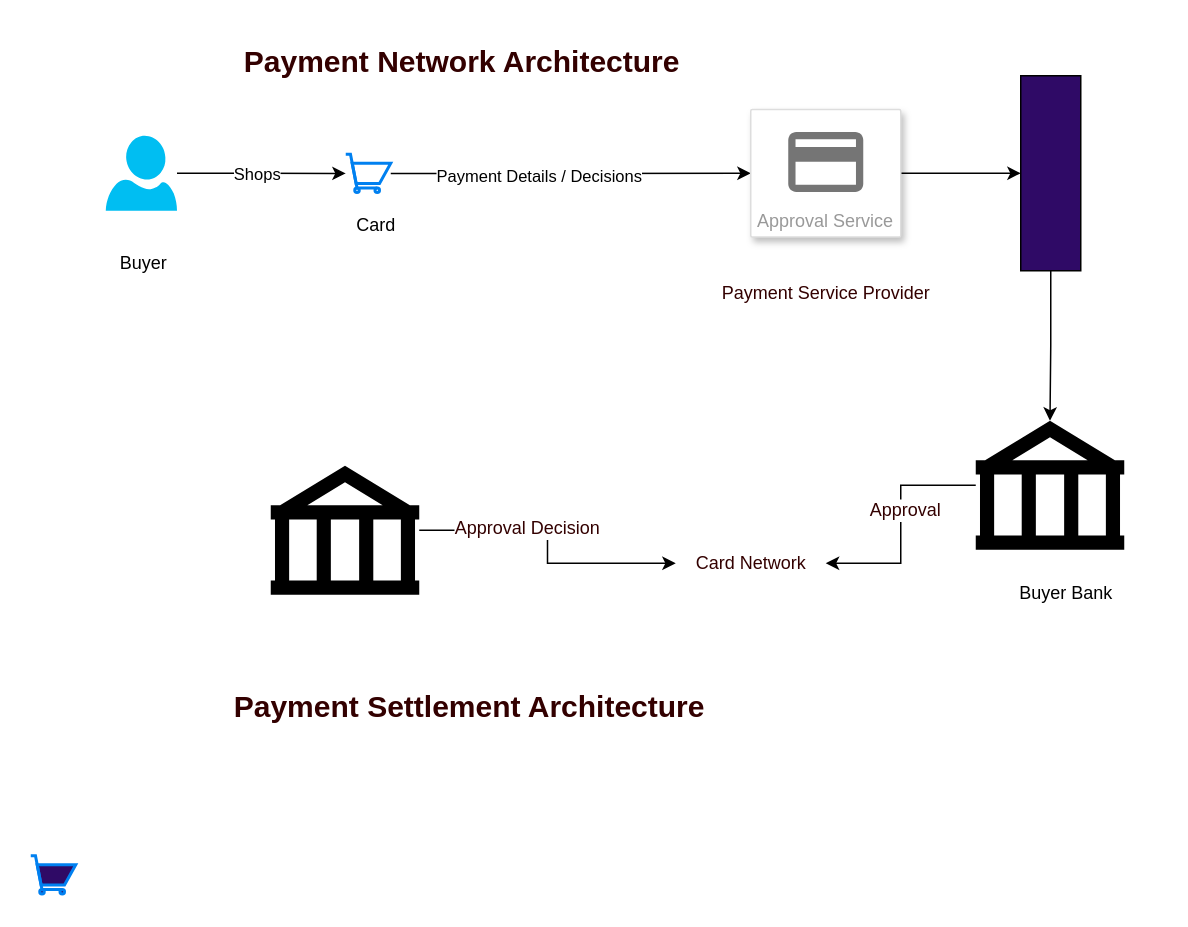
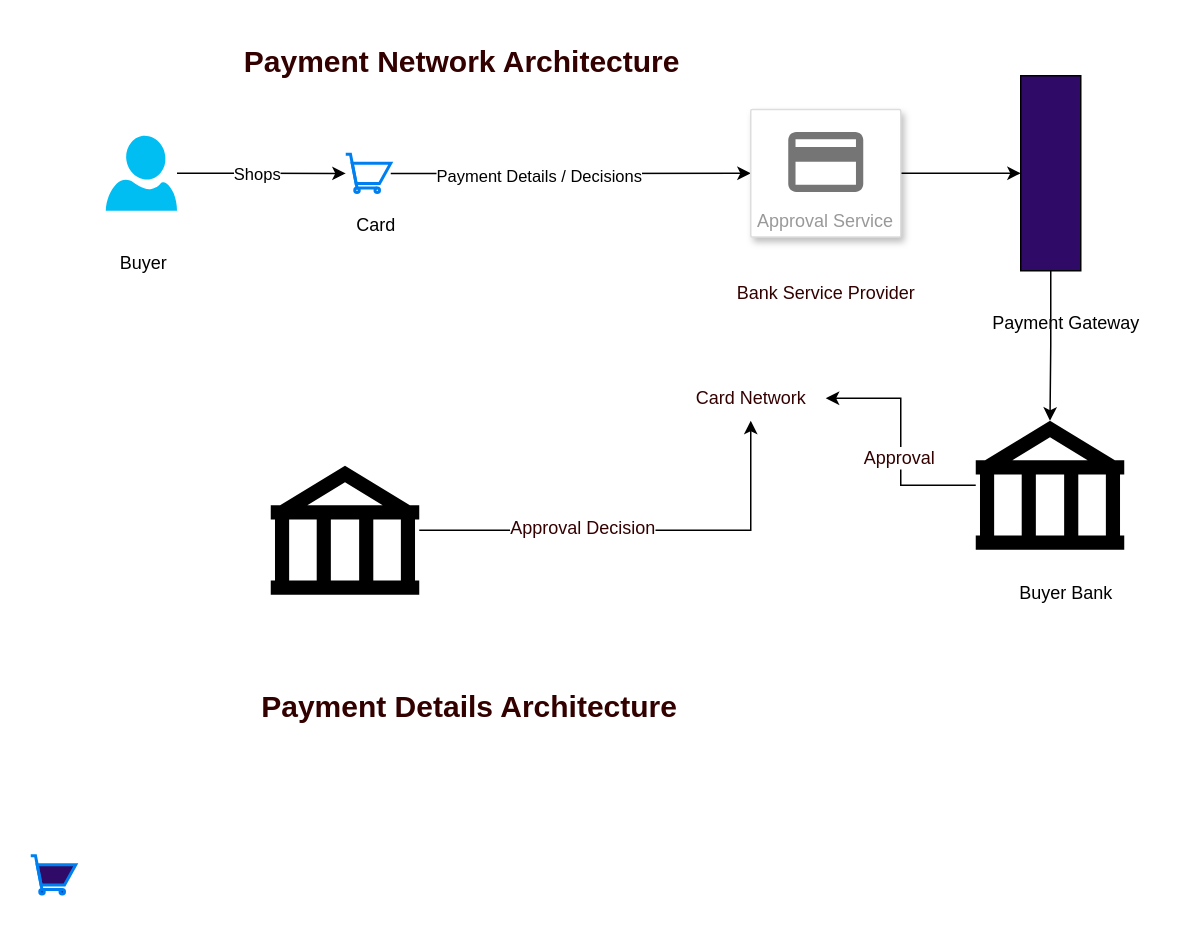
(827, 293) -> (827, 293)
none -> (1066, 323)
(751, 563) -> (751, 398)
(474, 706) -> (474, 706)
